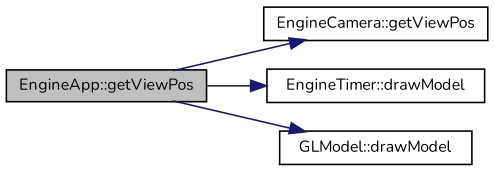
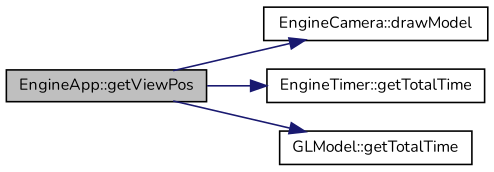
(376, 24) -> (376, 24)
(376, 86) -> (376, 86)
(376, 148) -> (376, 148)
